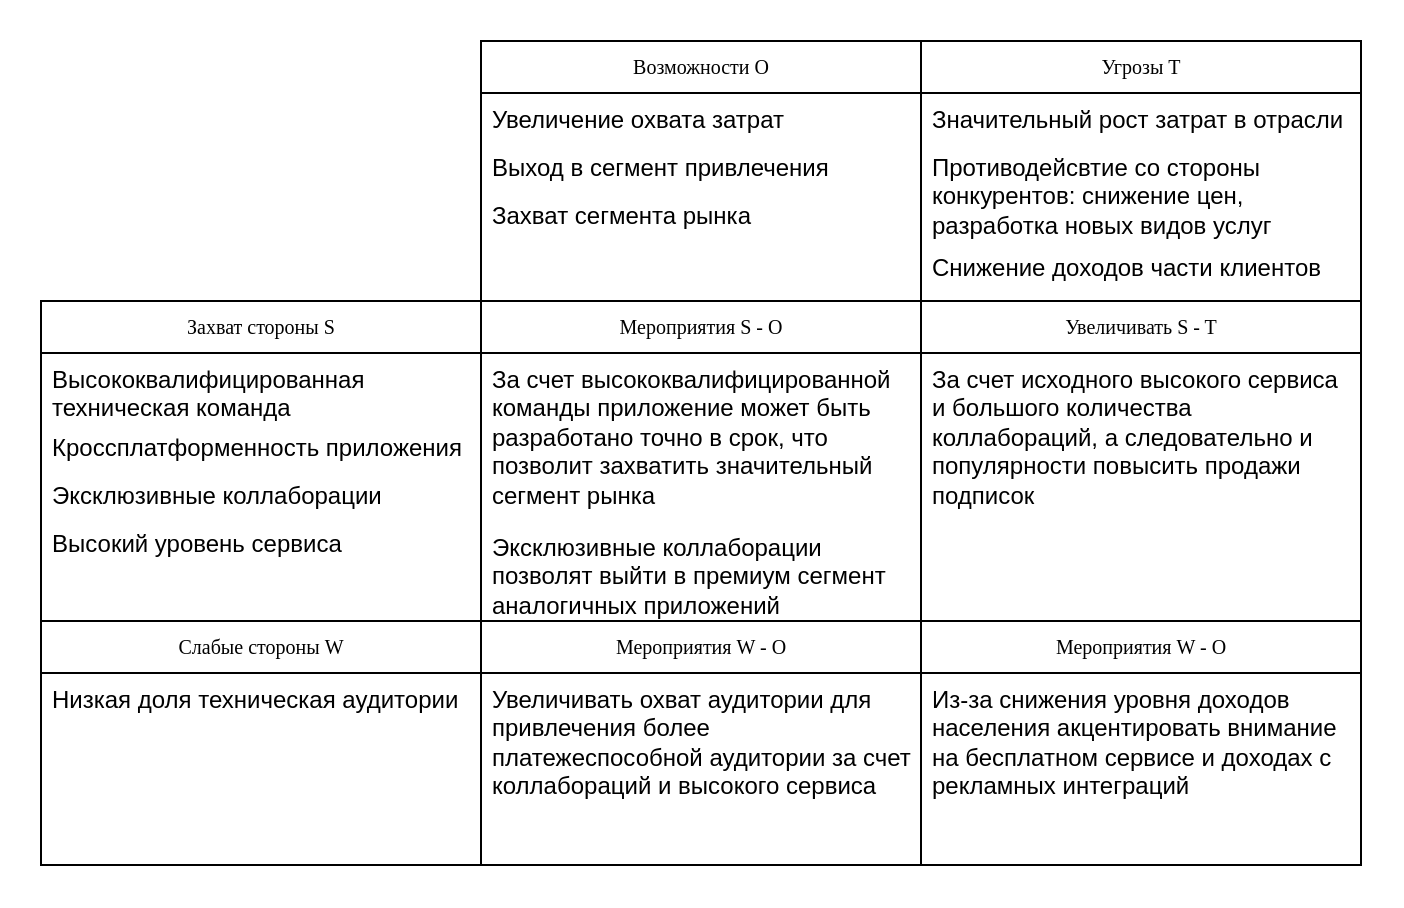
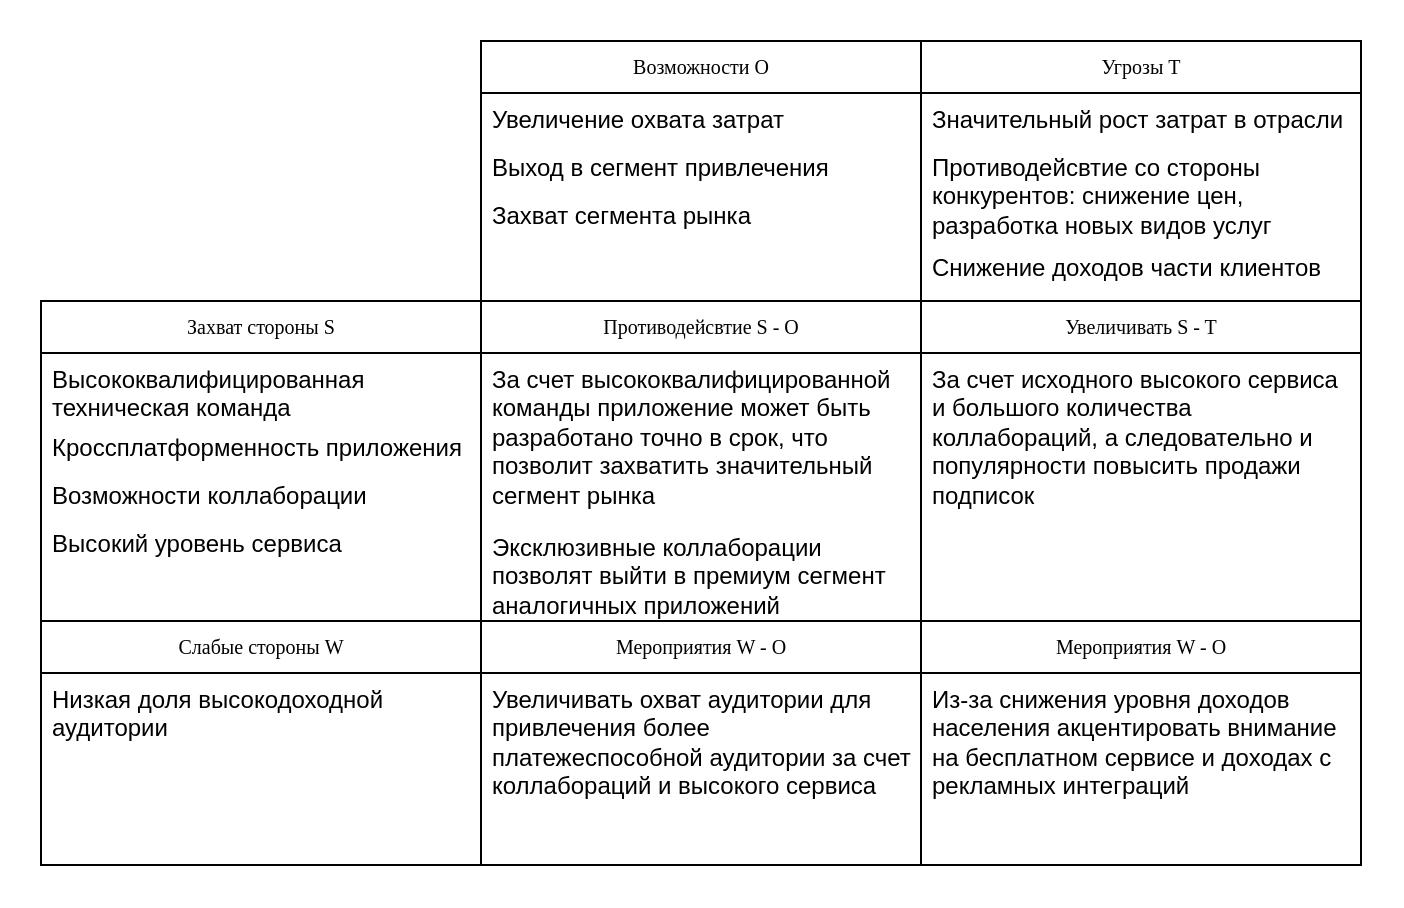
(702, 327) -> (702, 327)
(218, 497) -> (211, 497)
(263, 716) -> (263, 716)
